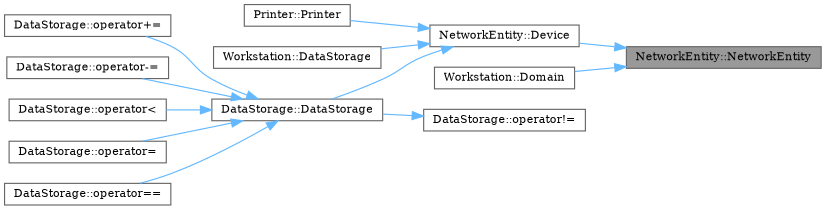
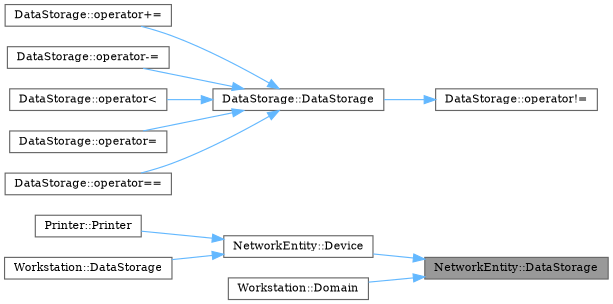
(724, 58) -> (516, 268)
(388, 77) -> none
